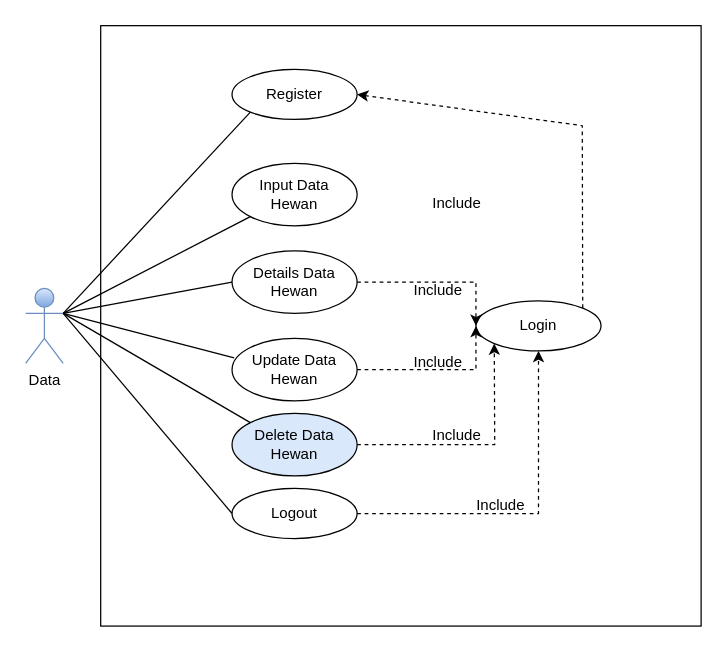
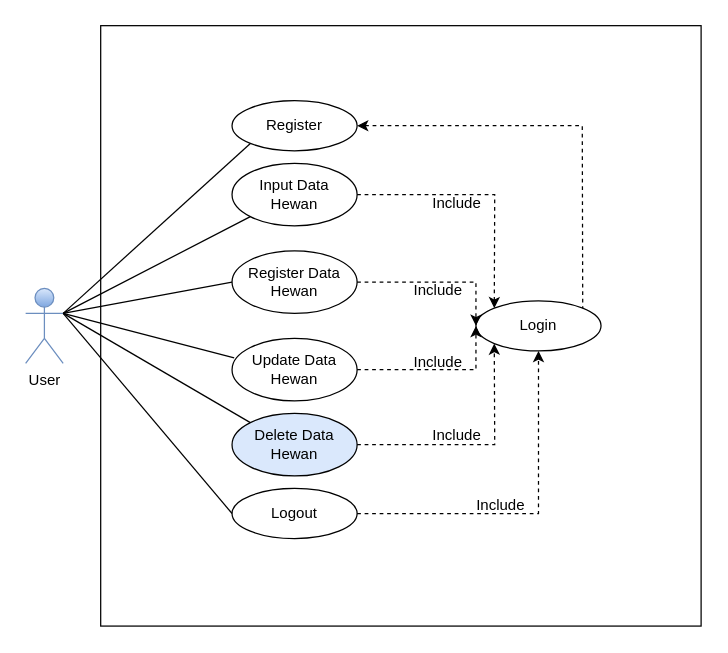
(294, 94) -> (294, 126)
none -> (478, 194)
(294, 282) -> (294, 282)
(45, 381) -> (45, 381)
